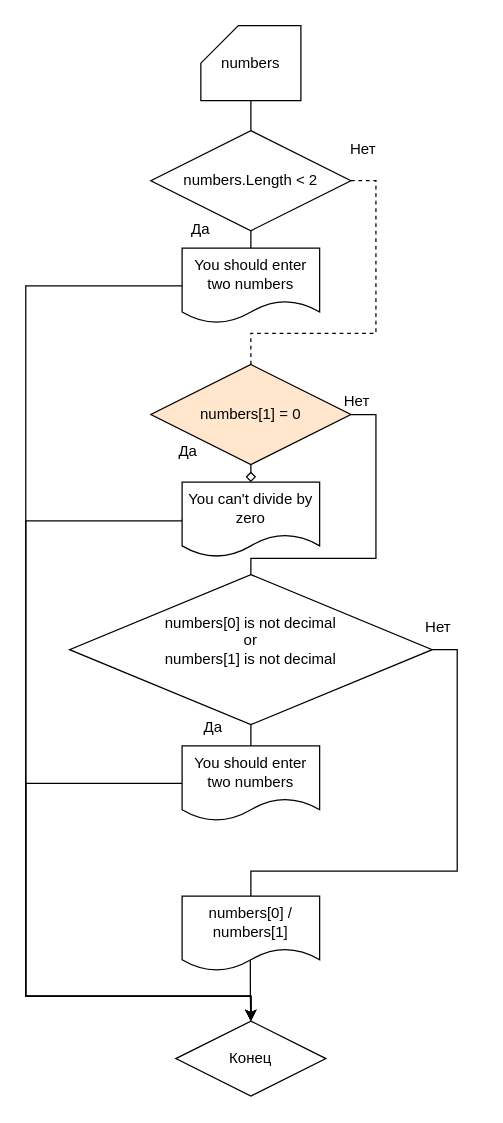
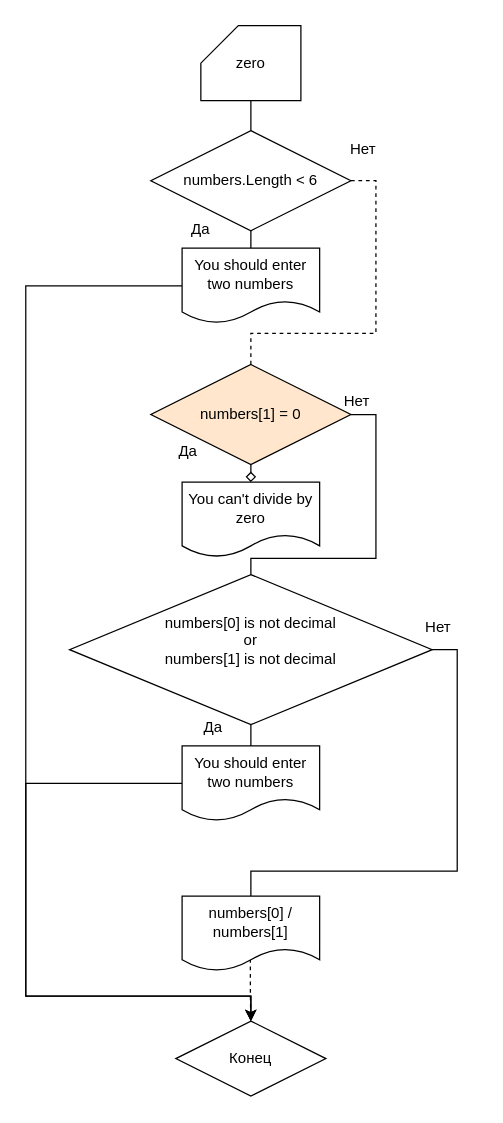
(251, 63) -> (251, 63)
(251, 181) -> (251, 181)
(106, 521) -> none
(250, 977) -> (250, 977)
